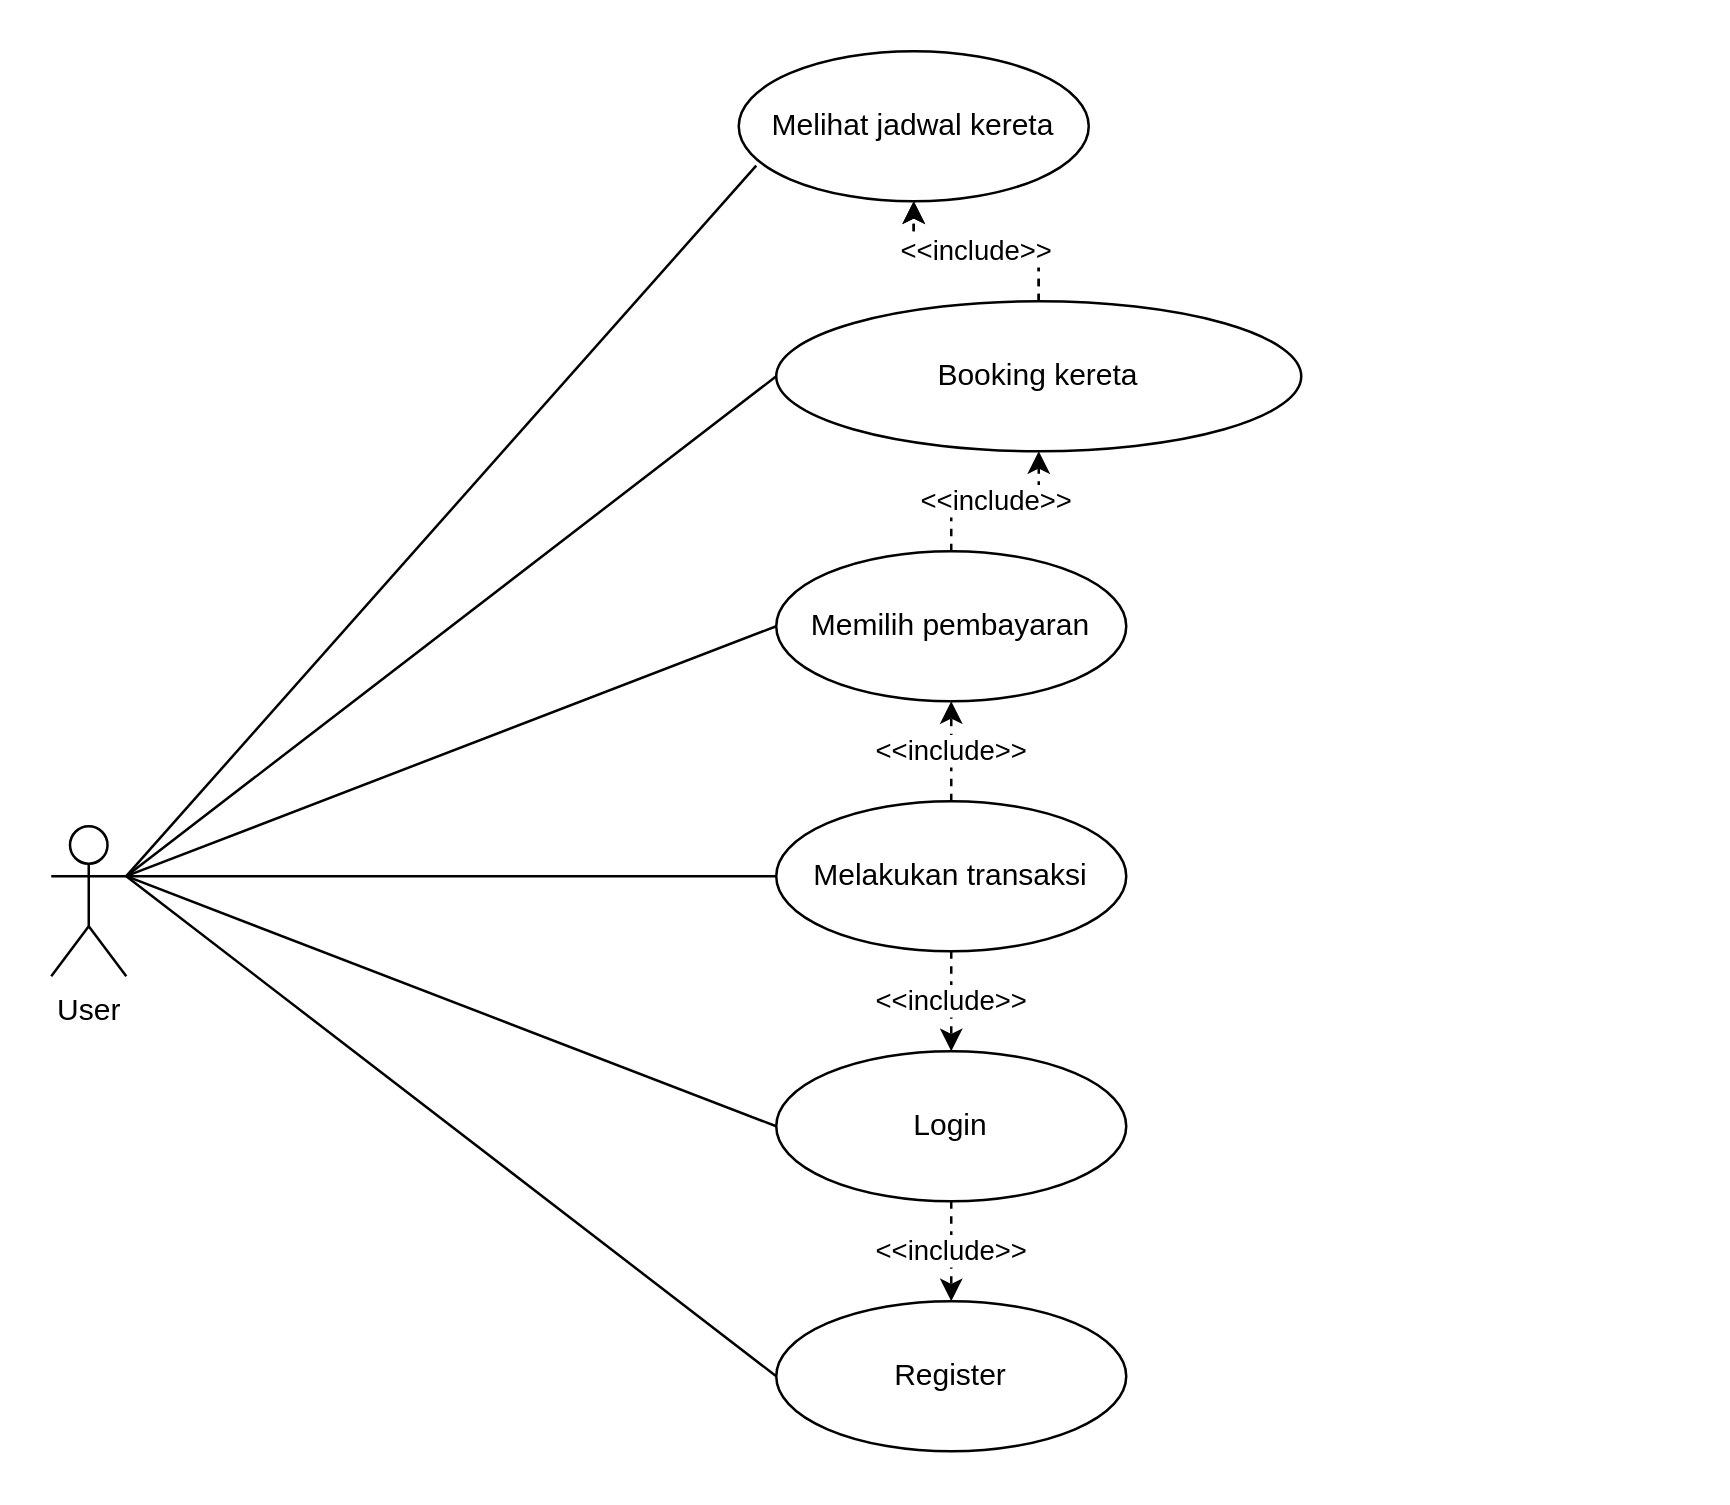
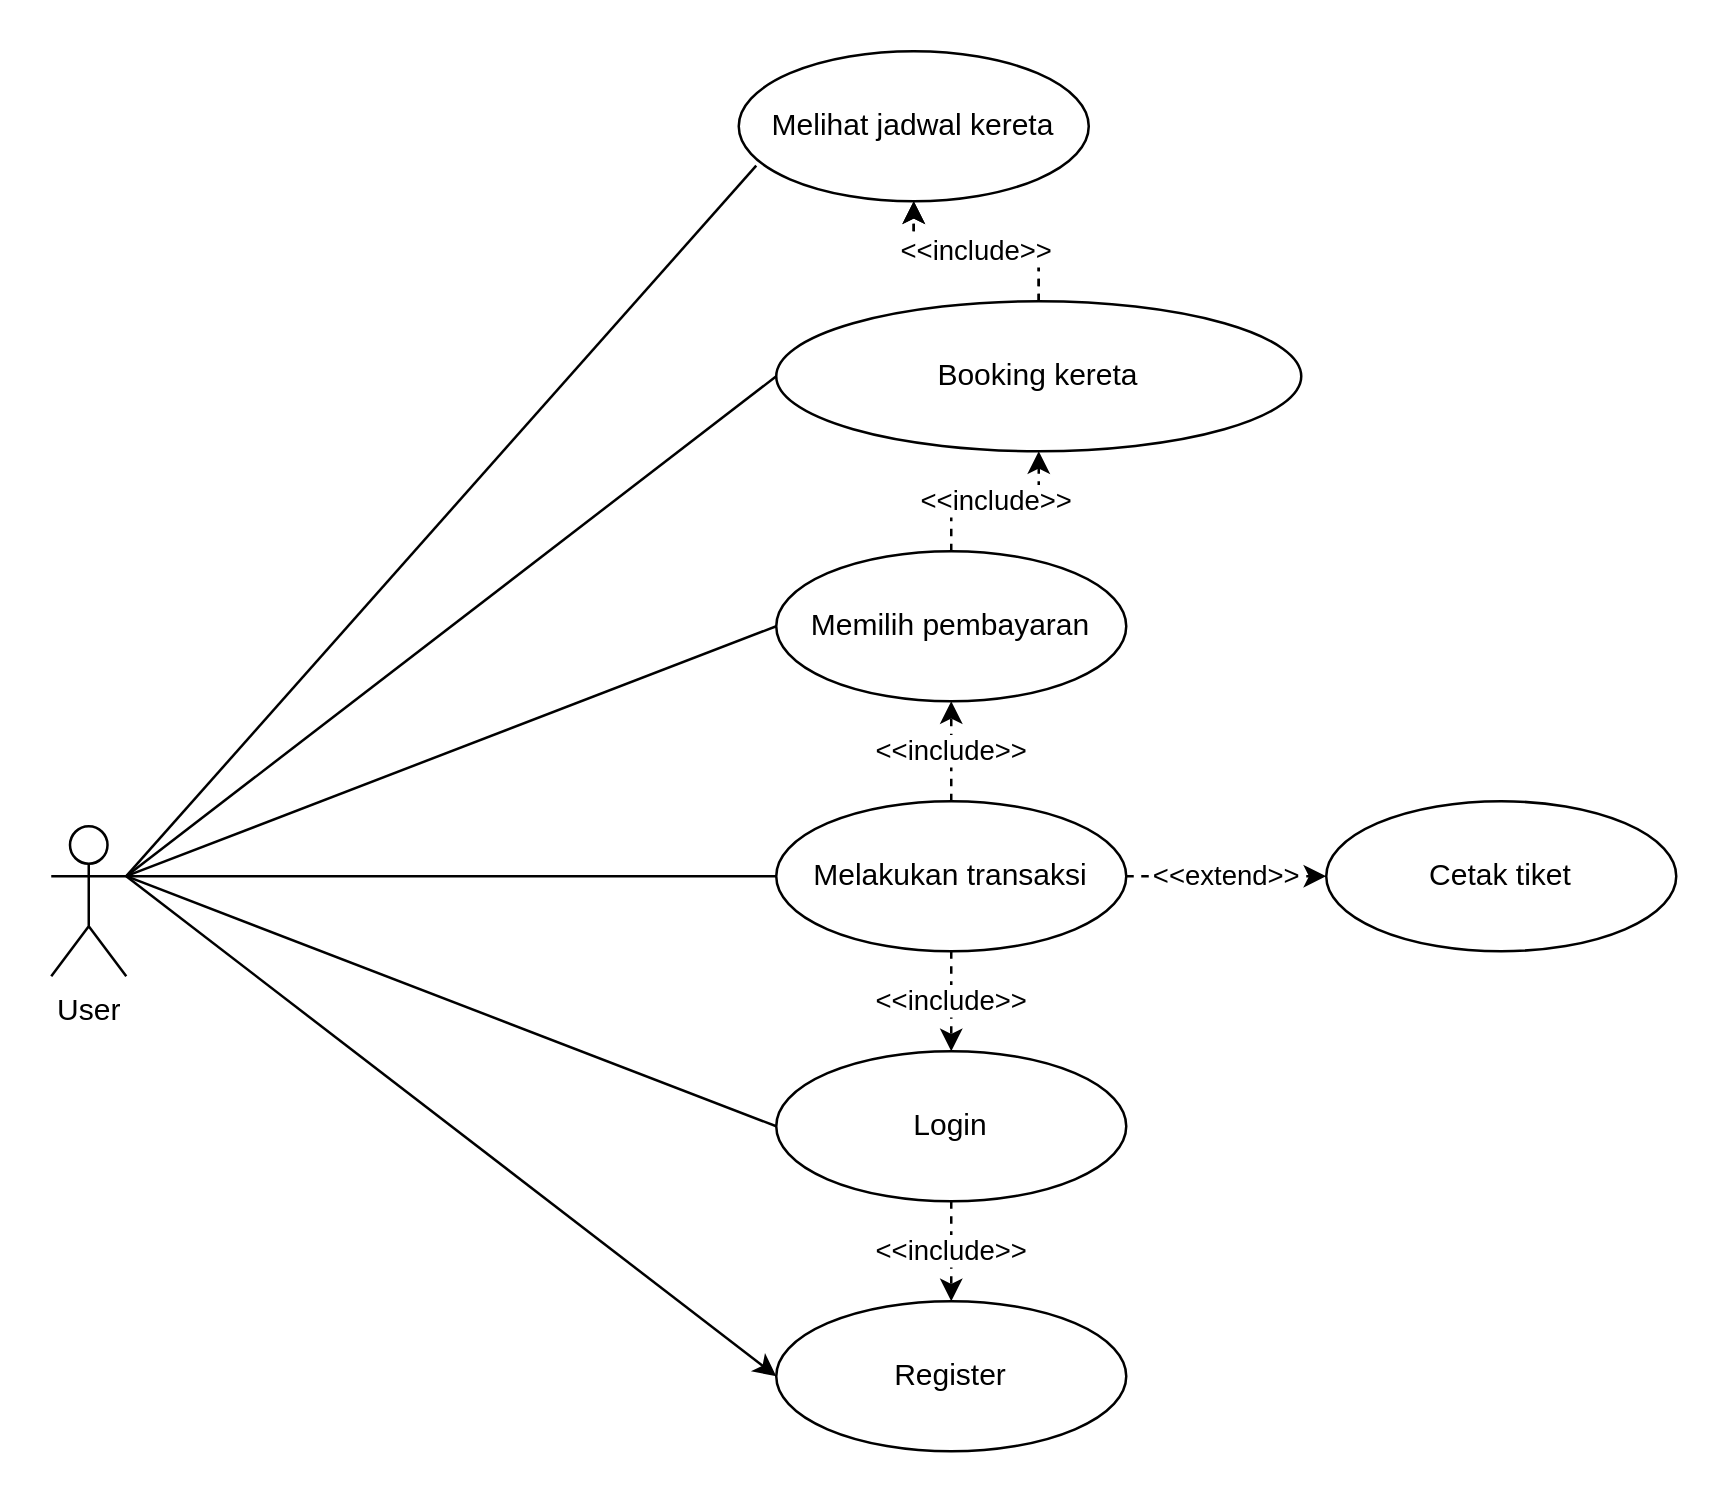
none -> (1218, 876)
none -> (1501, 876)
(768, 1370) -> (762, 1365)
